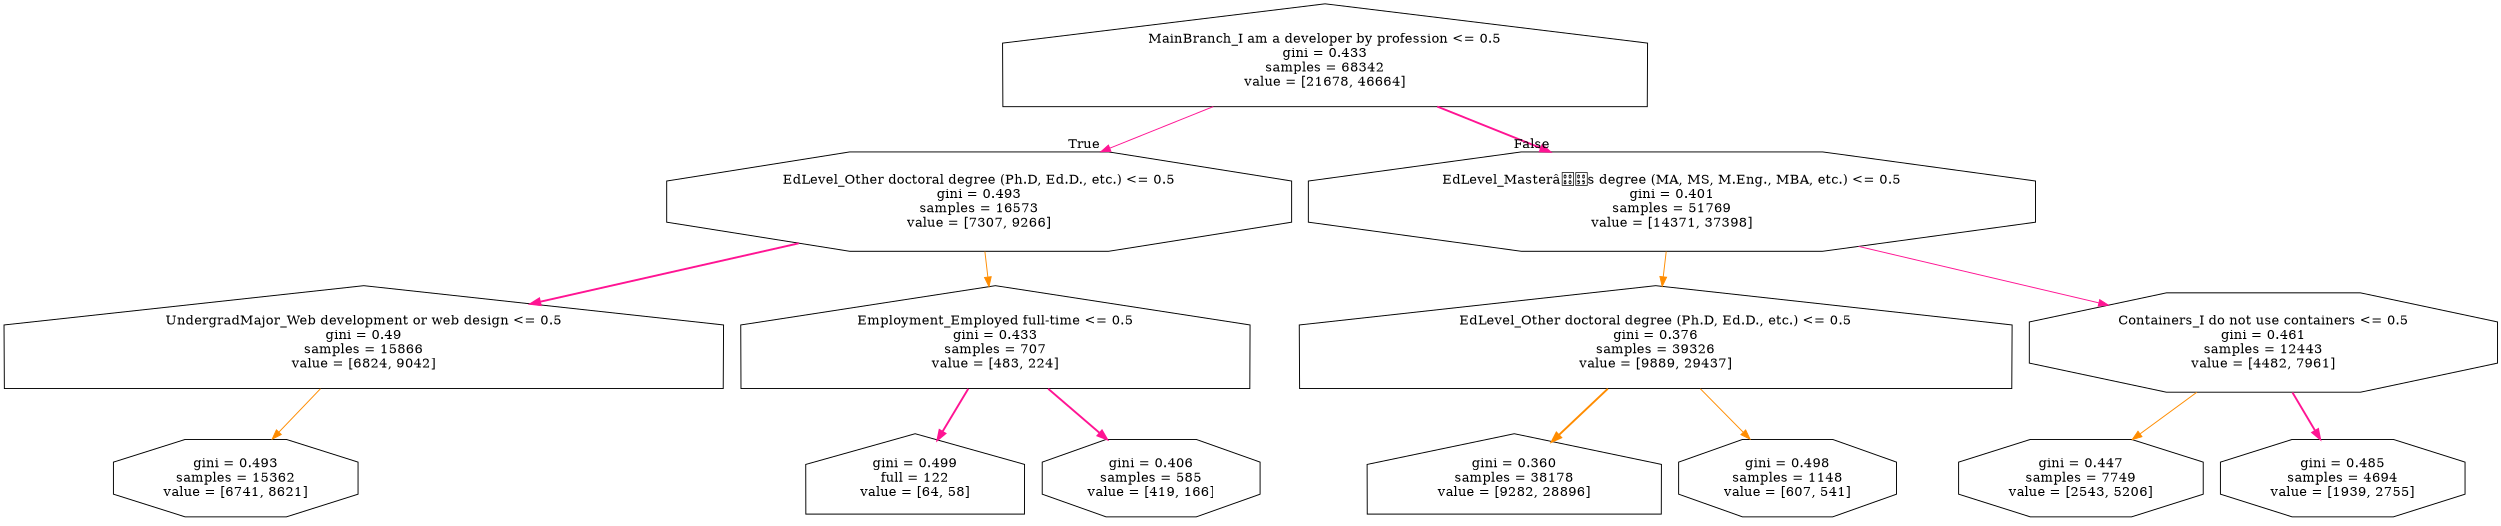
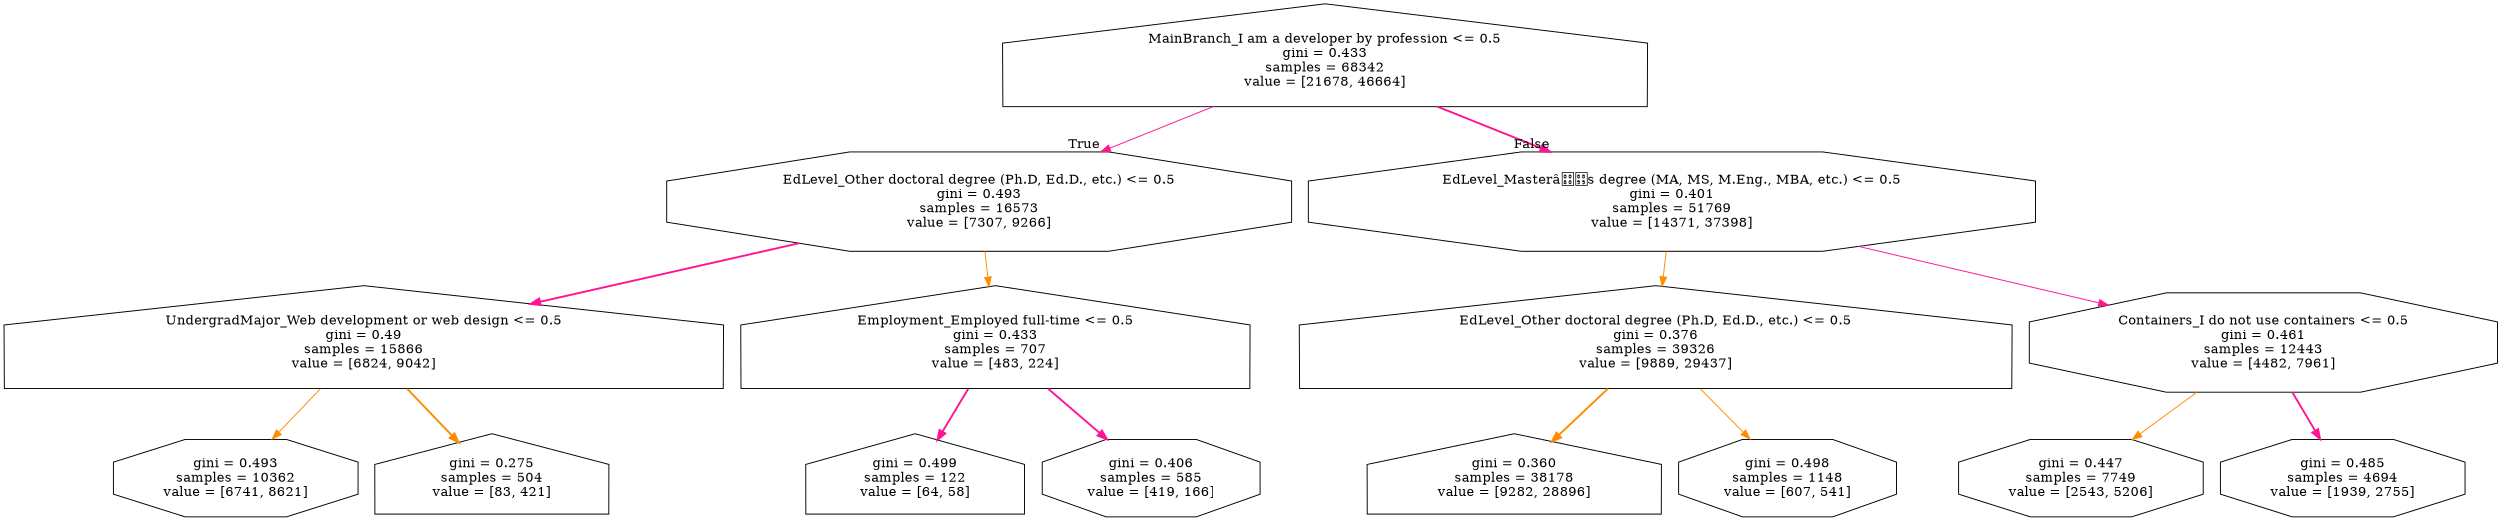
(236, 478) -> (236, 478)
none -> (492, 478)
(915, 478) -> (915, 478)
